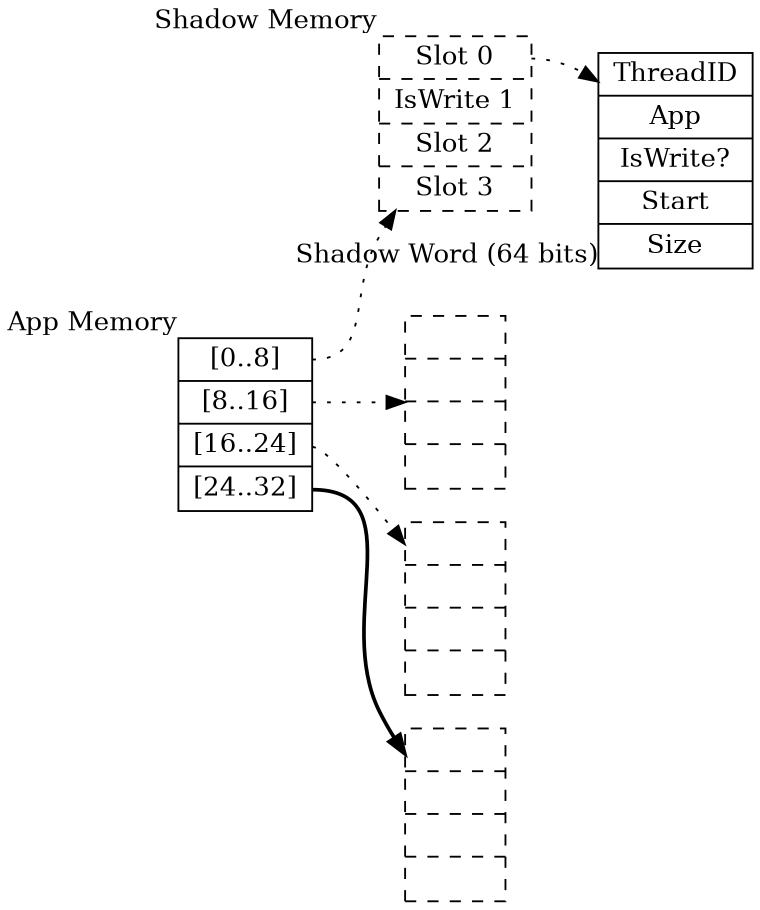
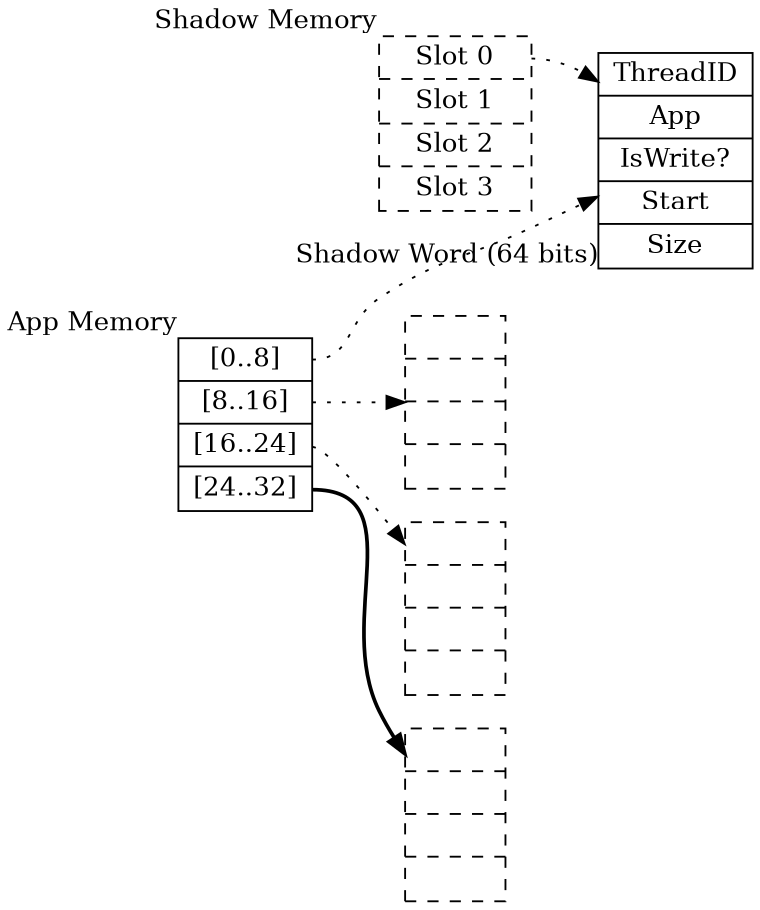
(455, 100) -> (455, 100)
(360, 304) -> (435, 267)
